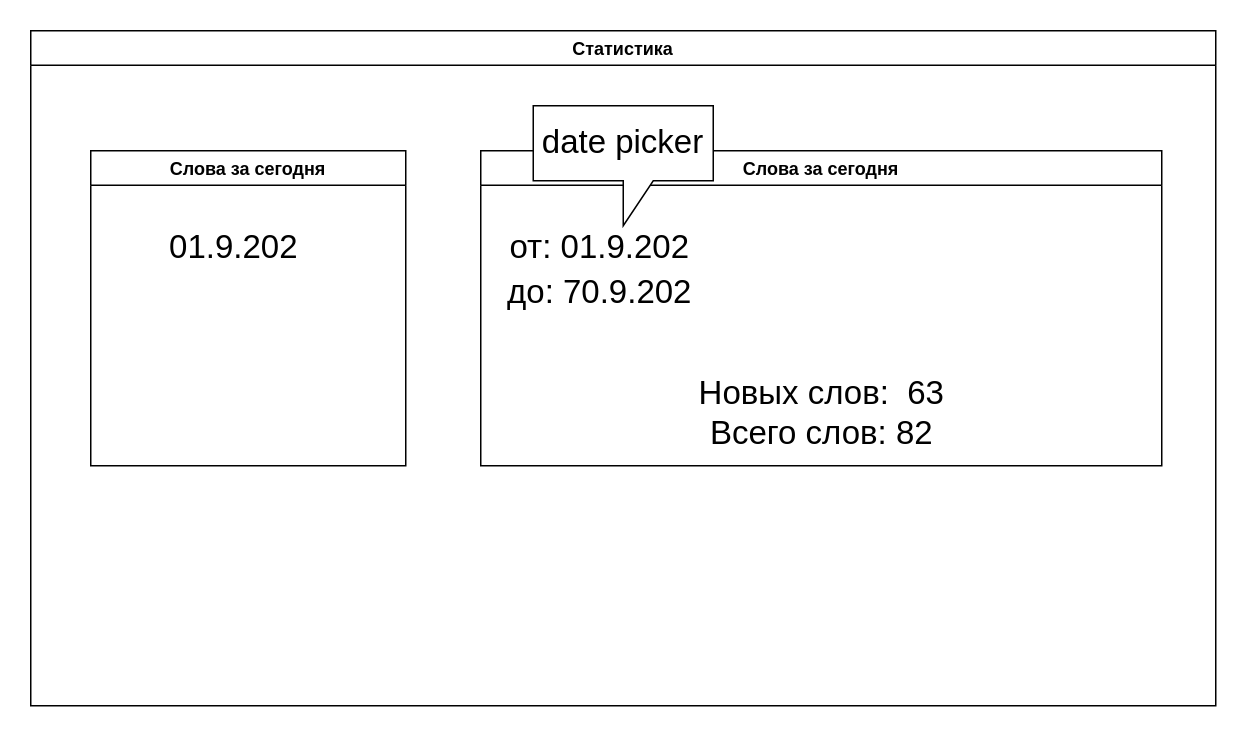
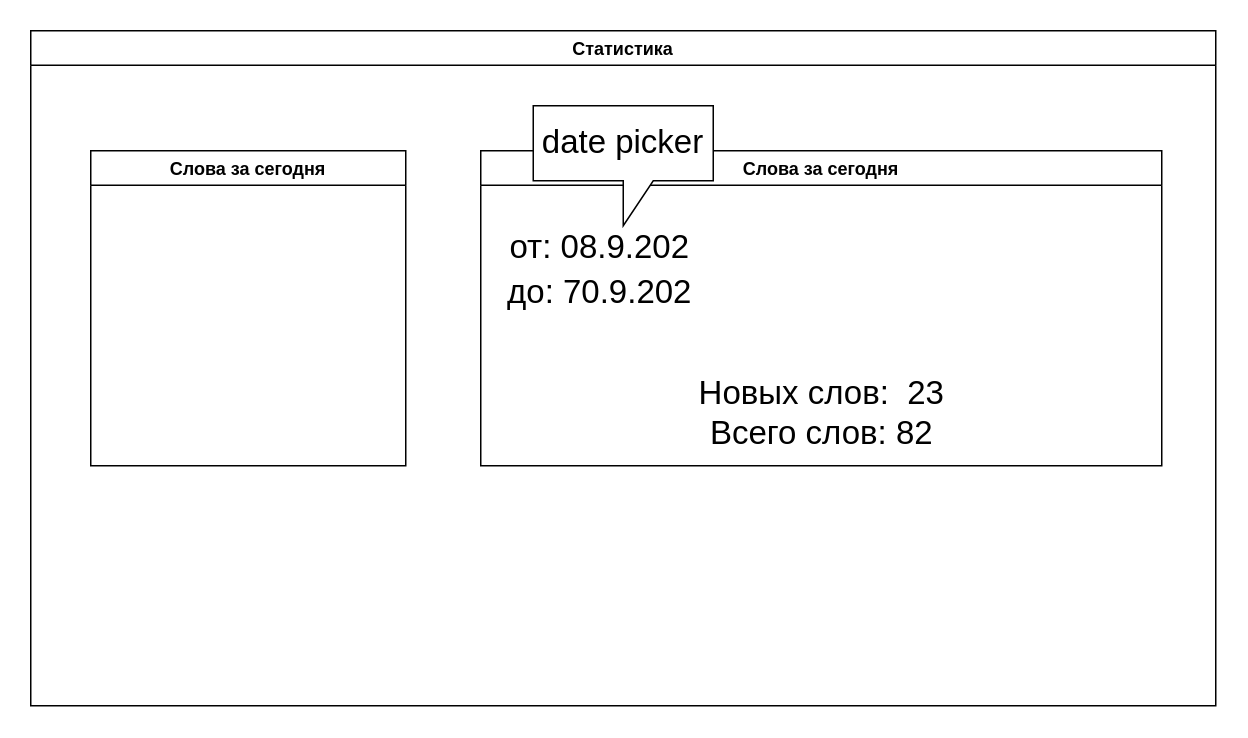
(233, 248) -> none
(600, 248) -> (600, 248)
(822, 413) -> (822, 413)
